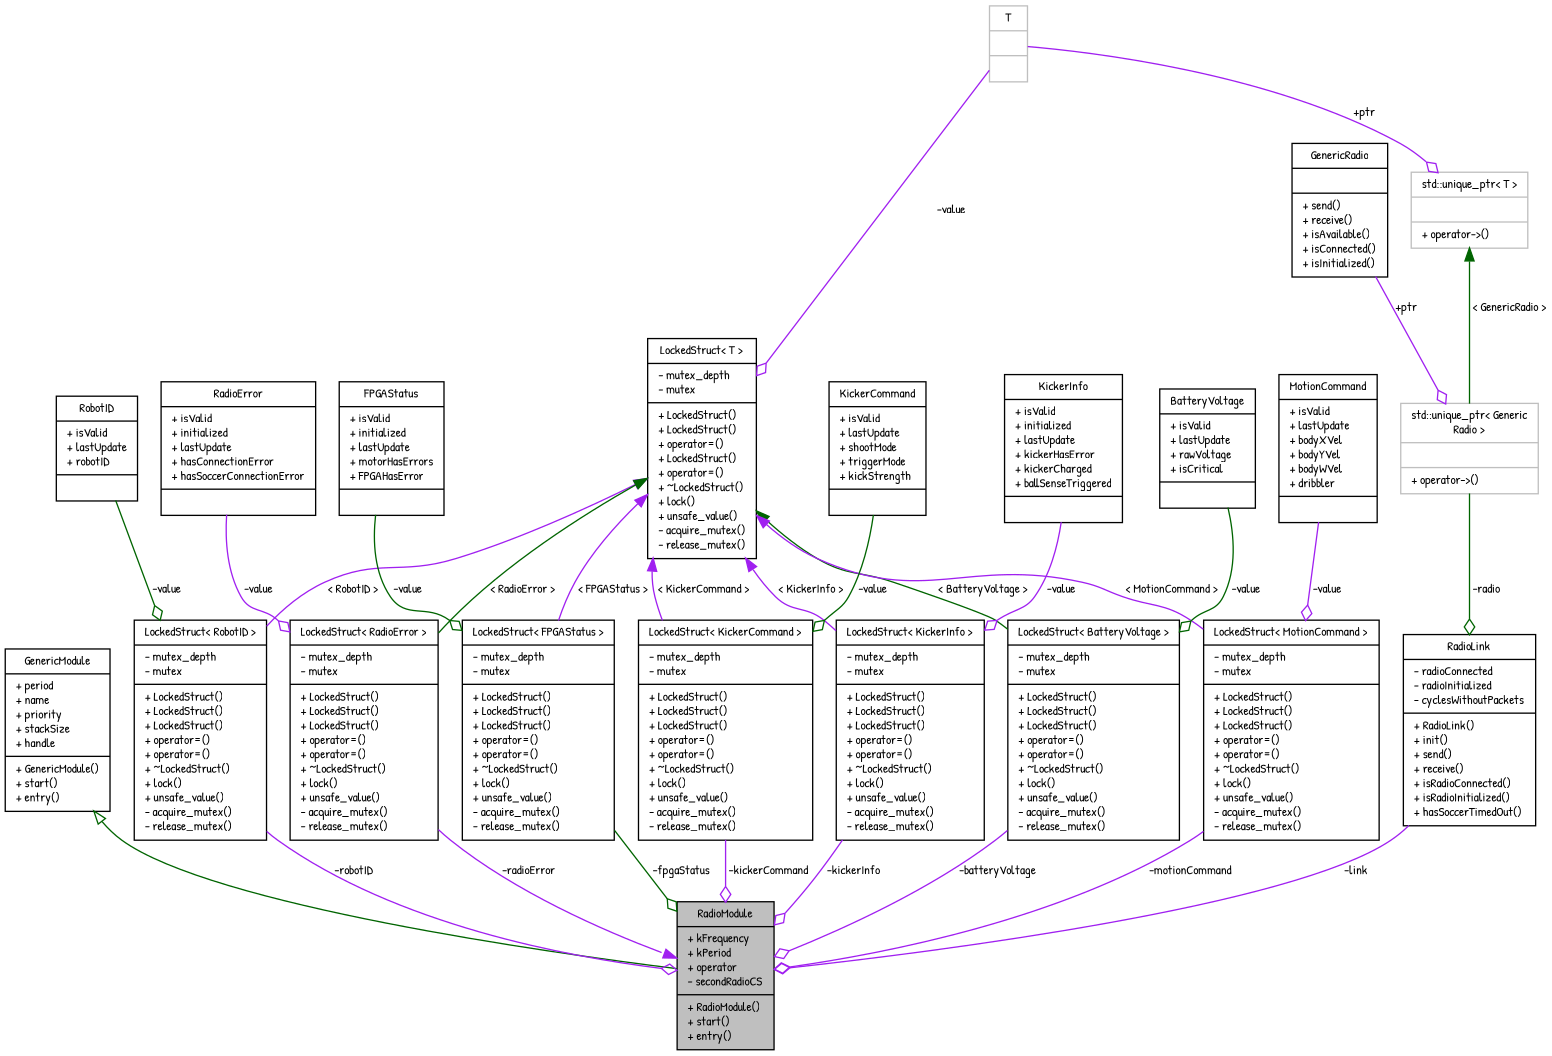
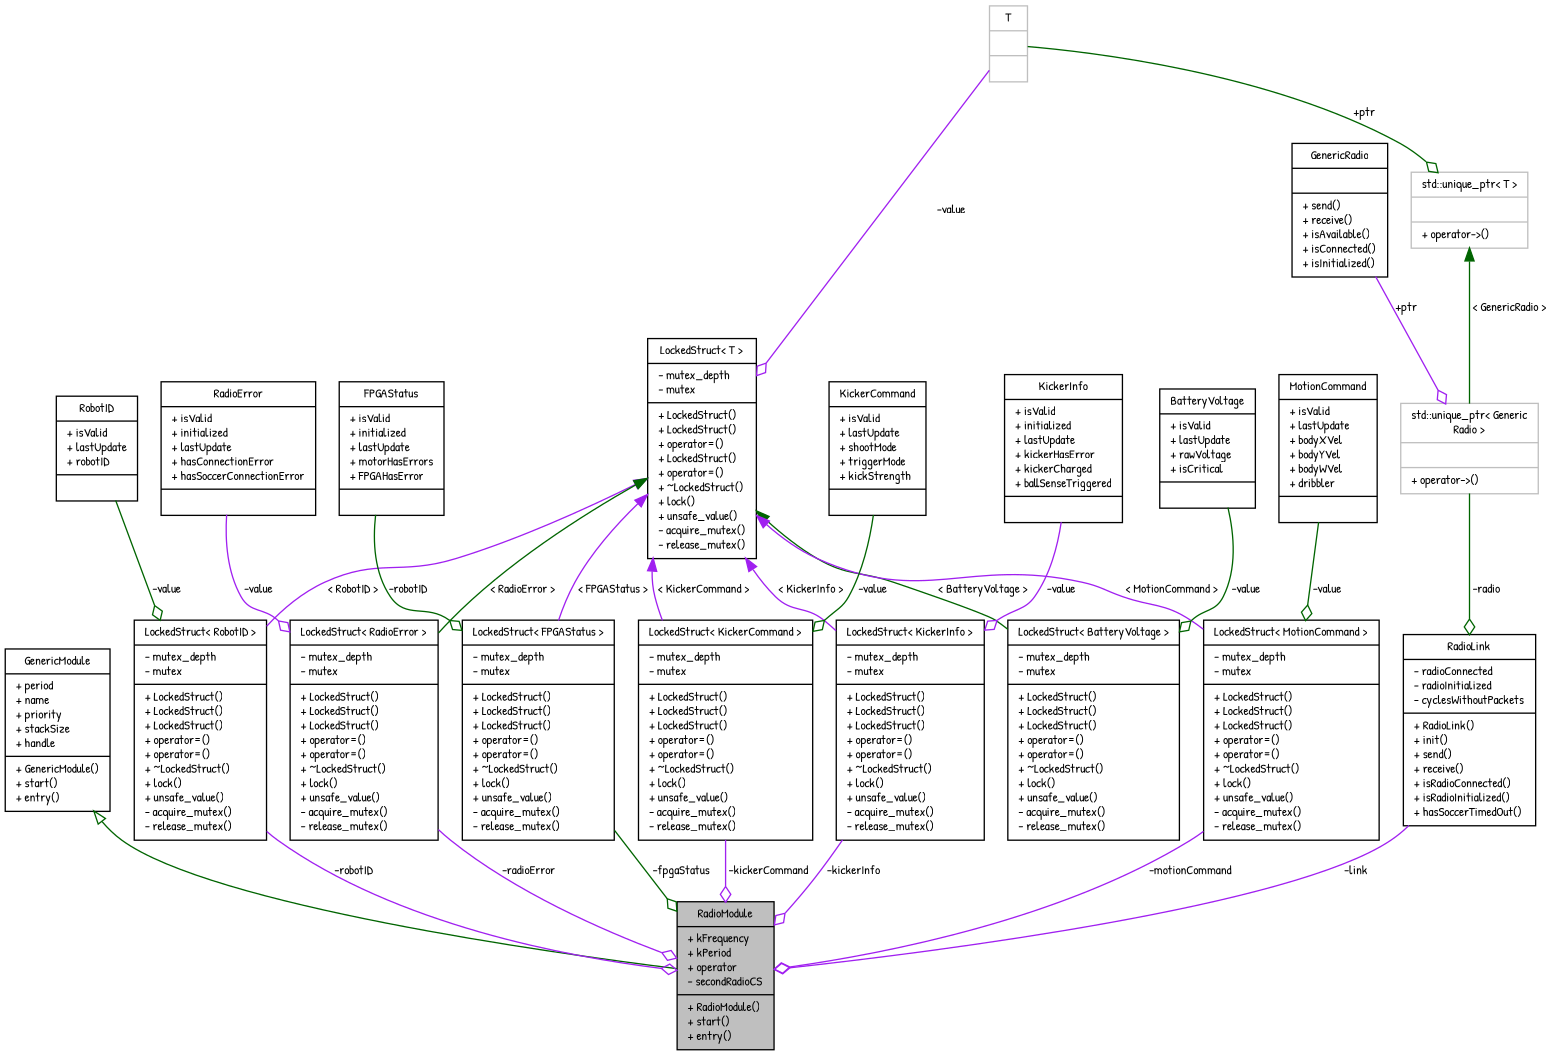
(1234, 81) -> (1234, 81)
(1313, 564) -> (1313, 564)
(407, 589) -> (407, 589)
(903, 898) -> none
(545, 900) -> (545, 900)
